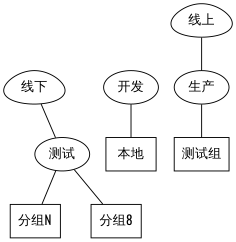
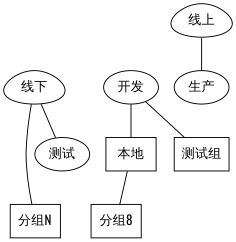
(202, 121) -> (165, 120)
(49, 187) -> (26, 154)
(88, 187) -> (124, 188)
